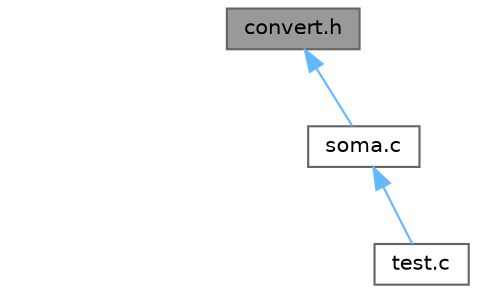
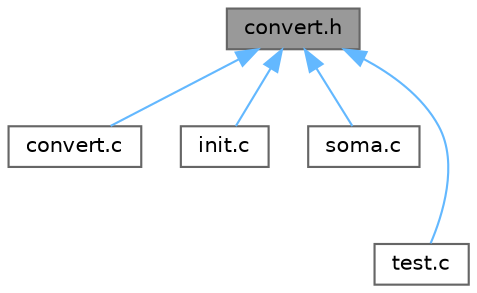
none -> (75, 147)
none -> (225, 147)
(398, 215) -> (442, 135)
